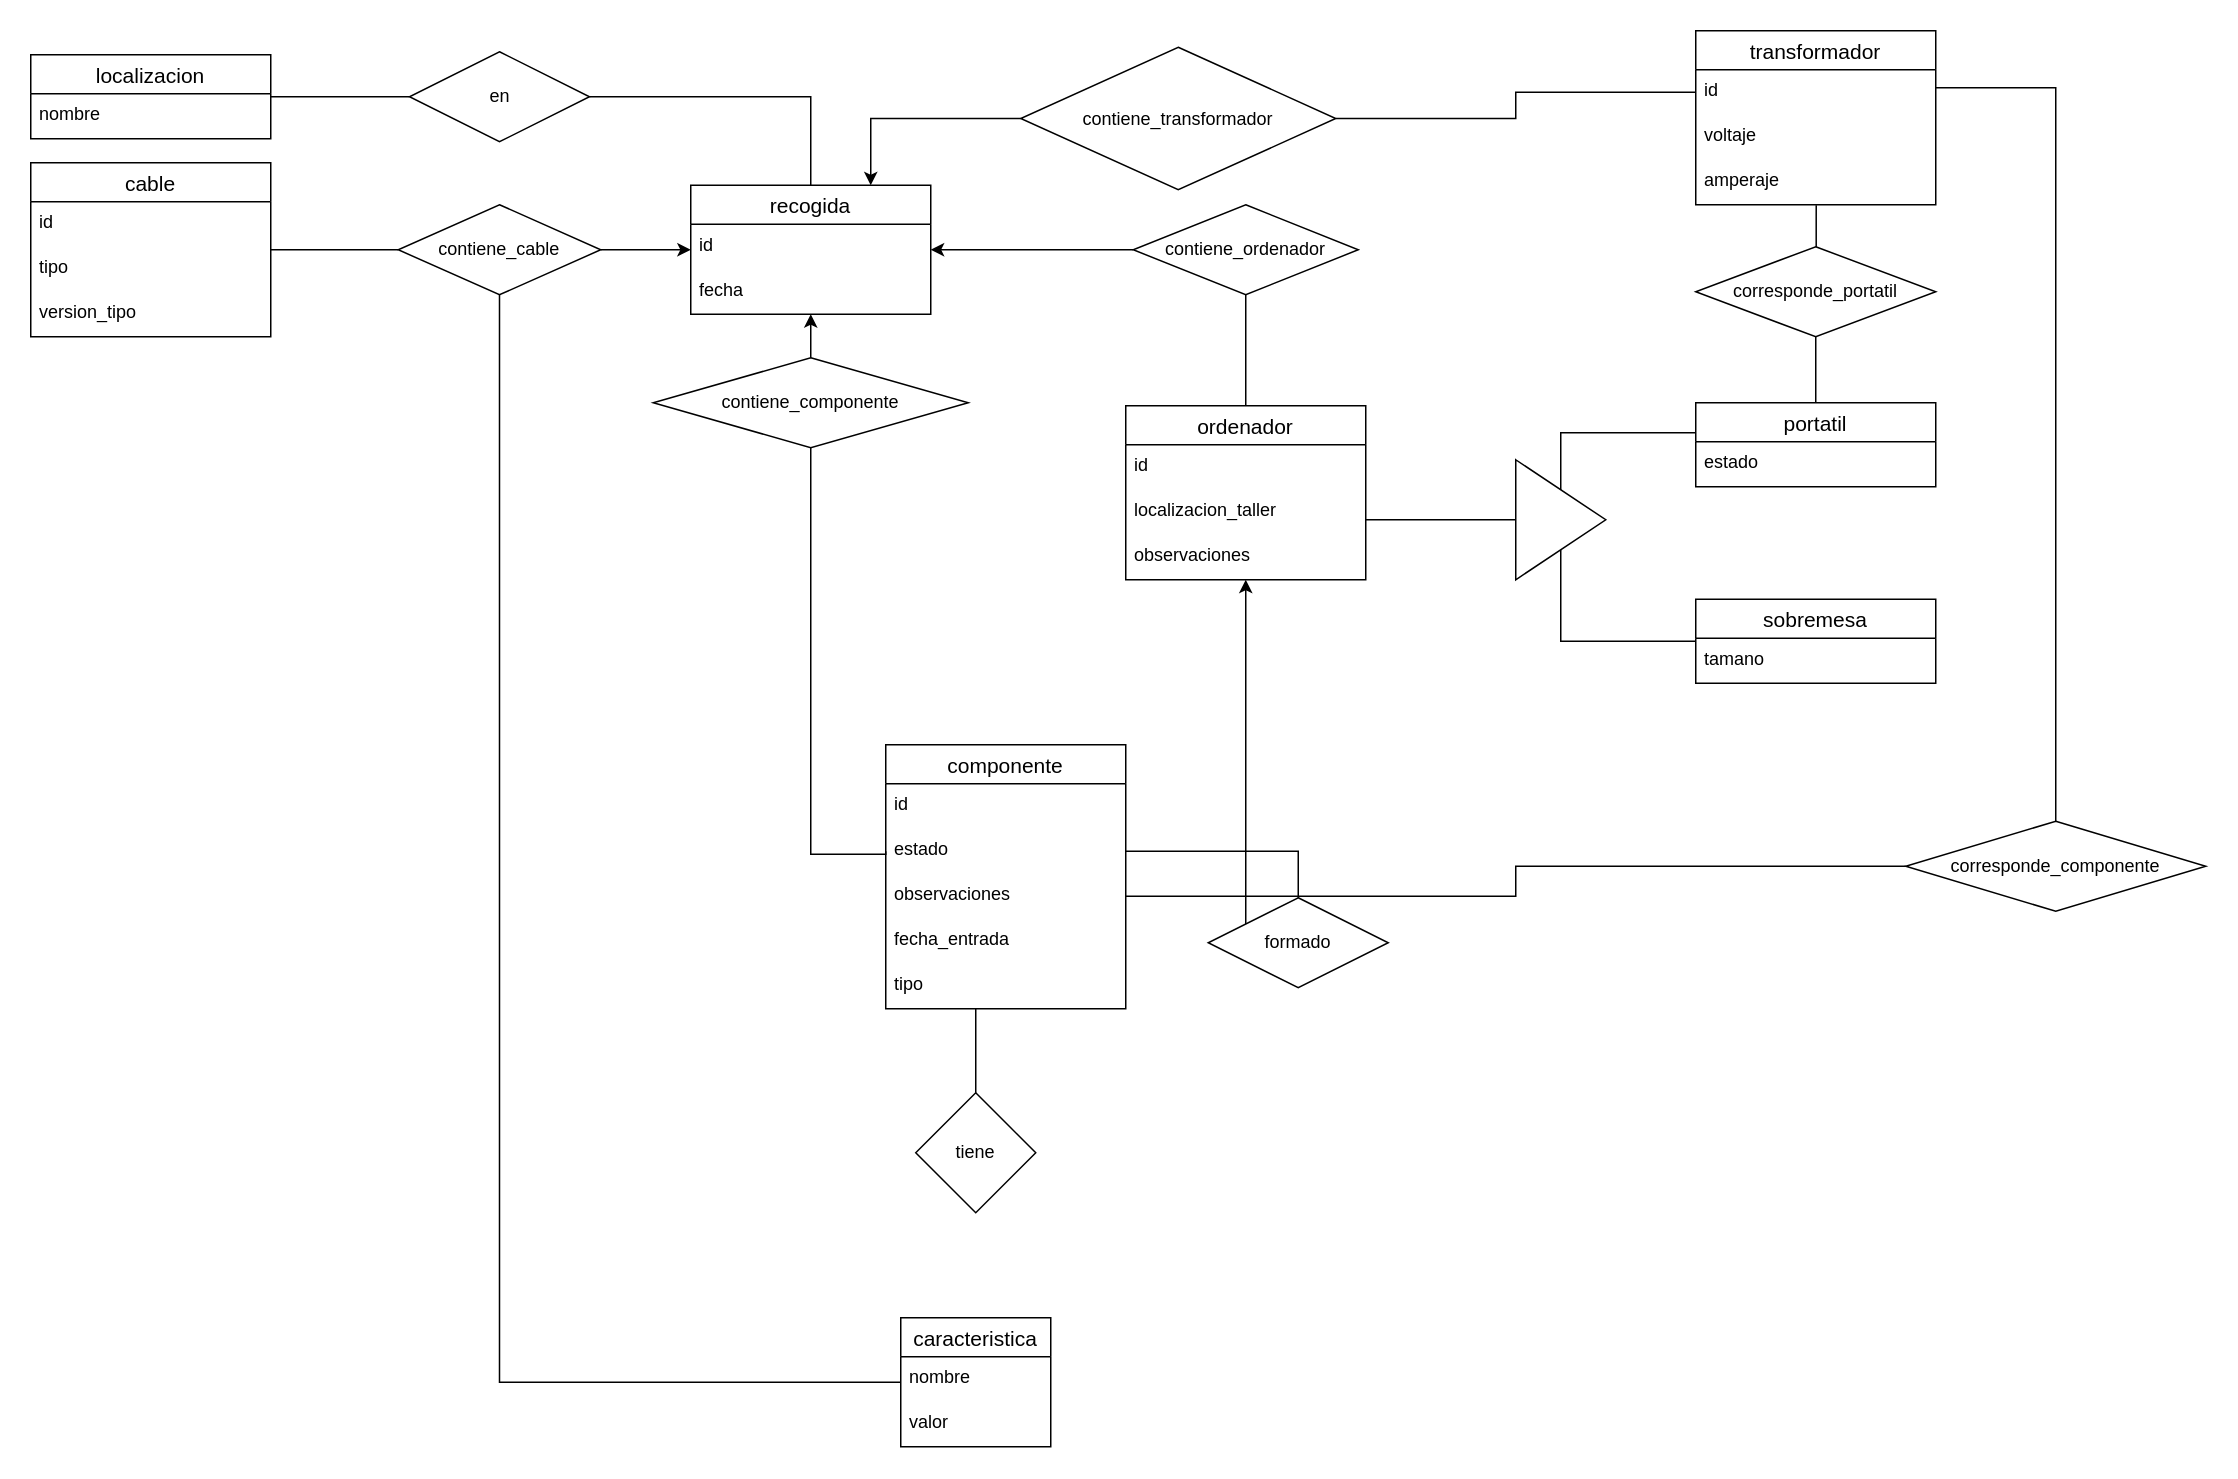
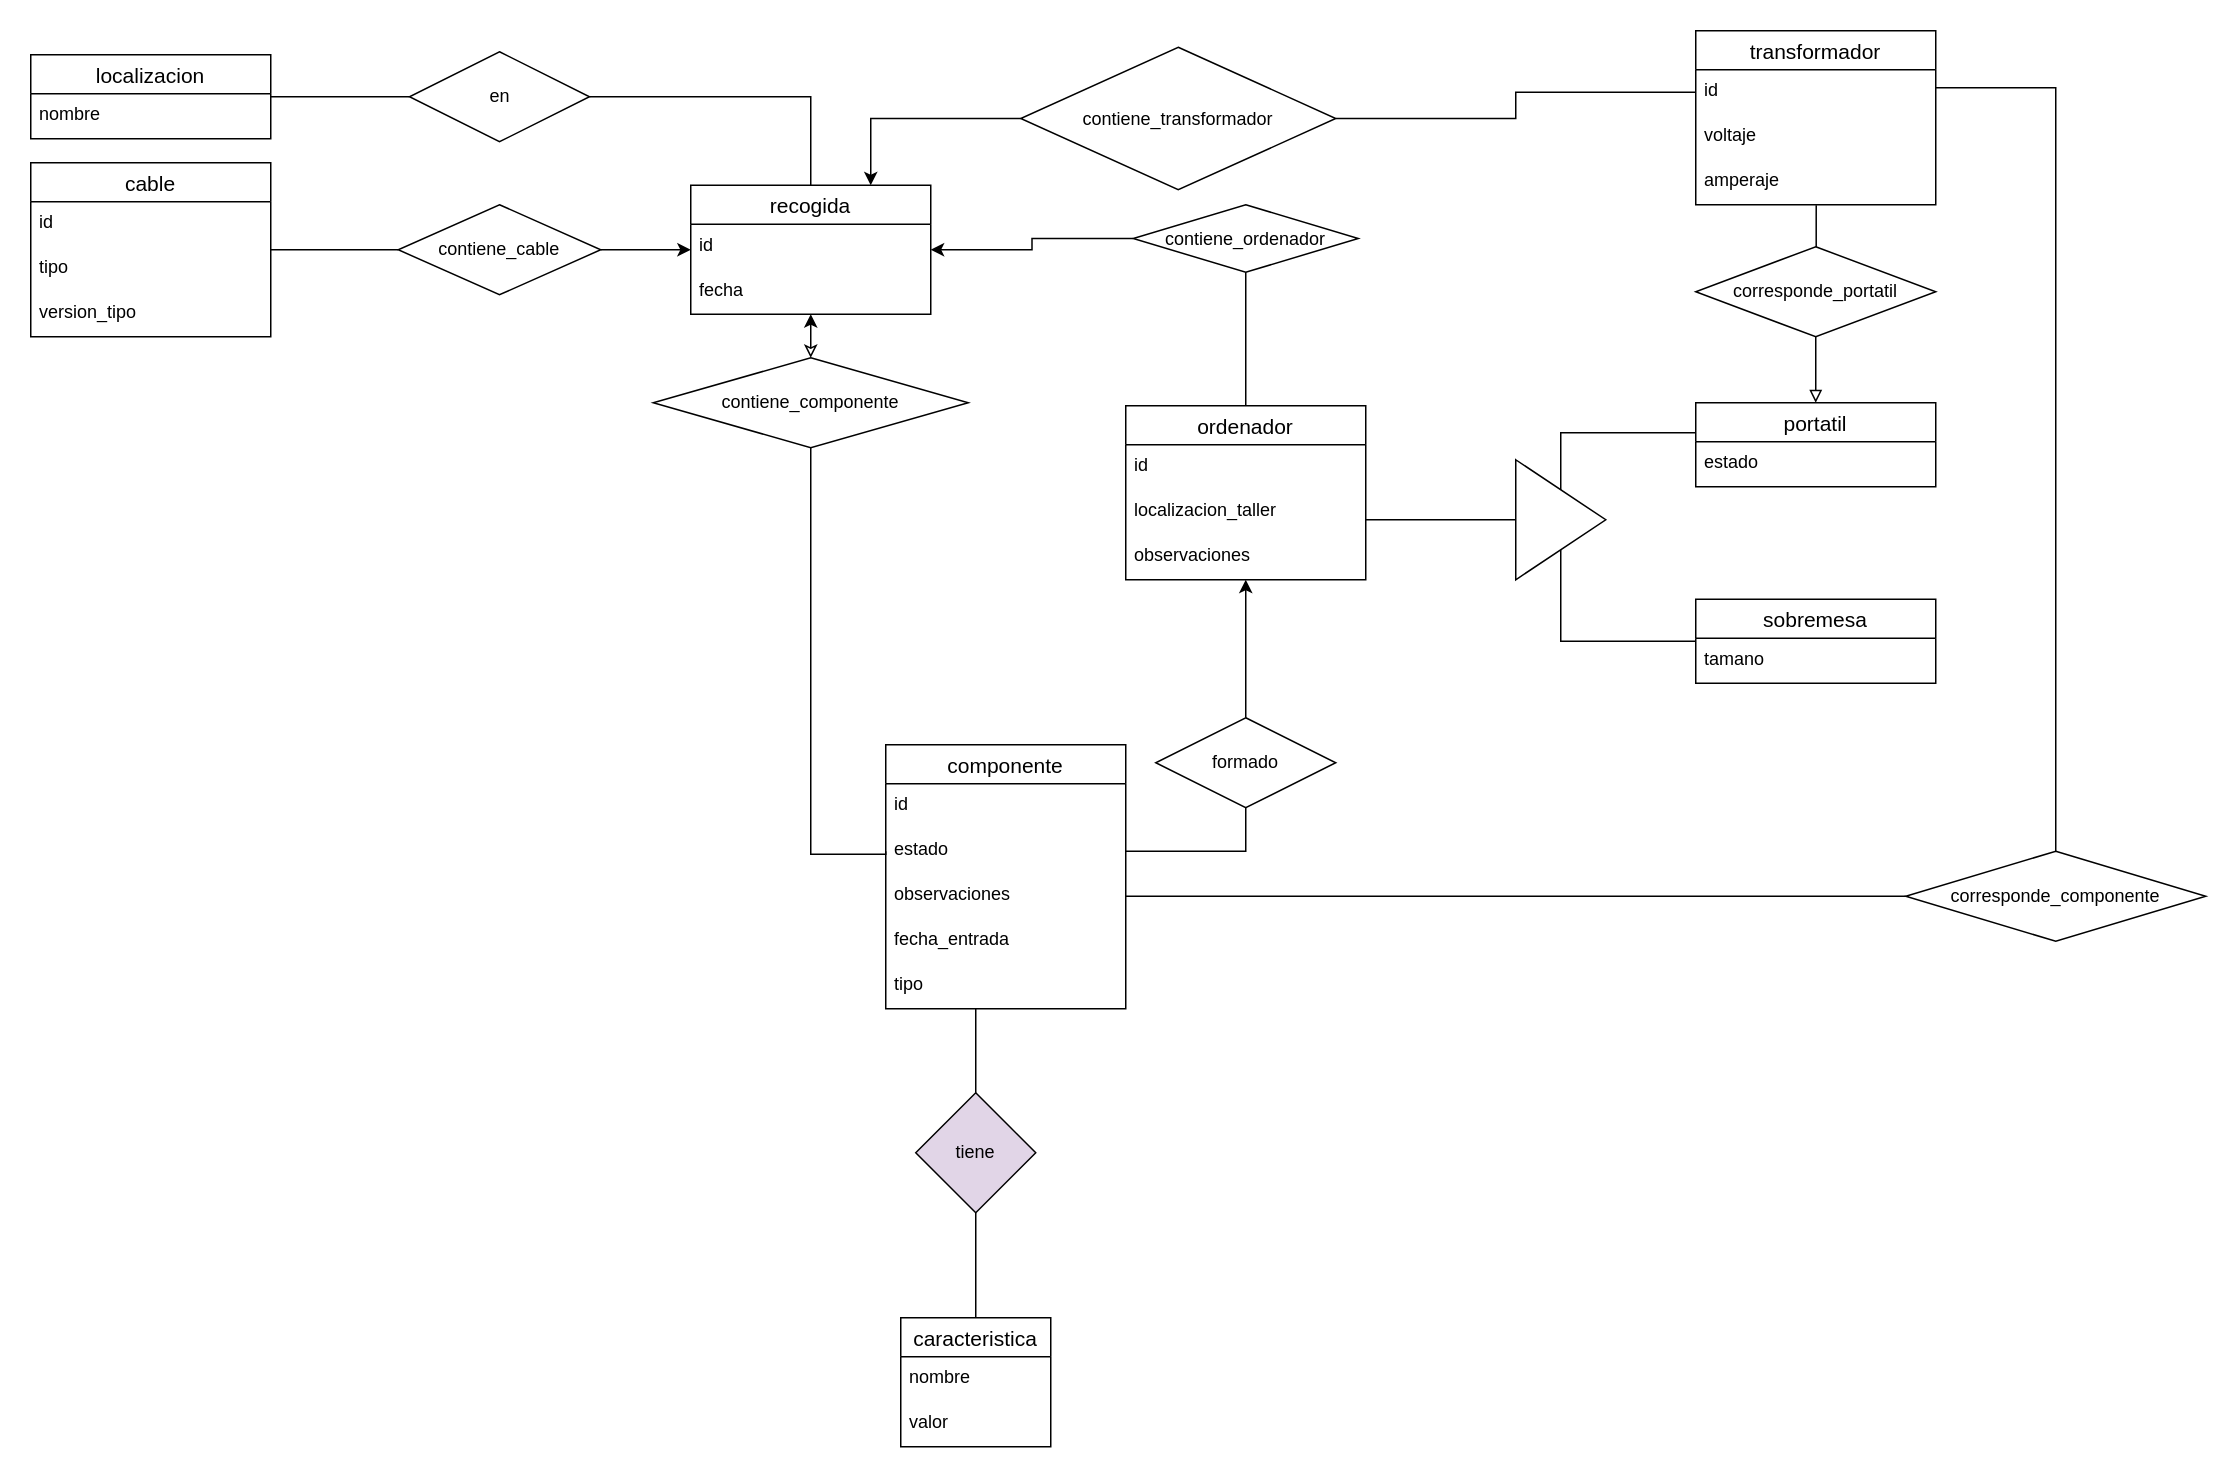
(1246, 250) -> (1246, 239)
(811, 350) -> (811, 346)
(1816, 394) -> (1816, 389)
(2056, 866) -> (2056, 896)
(1298, 943) -> (1246, 763)
(500, 1038) -> (976, 1266)
(976, 1153) -> (976, 1153)
